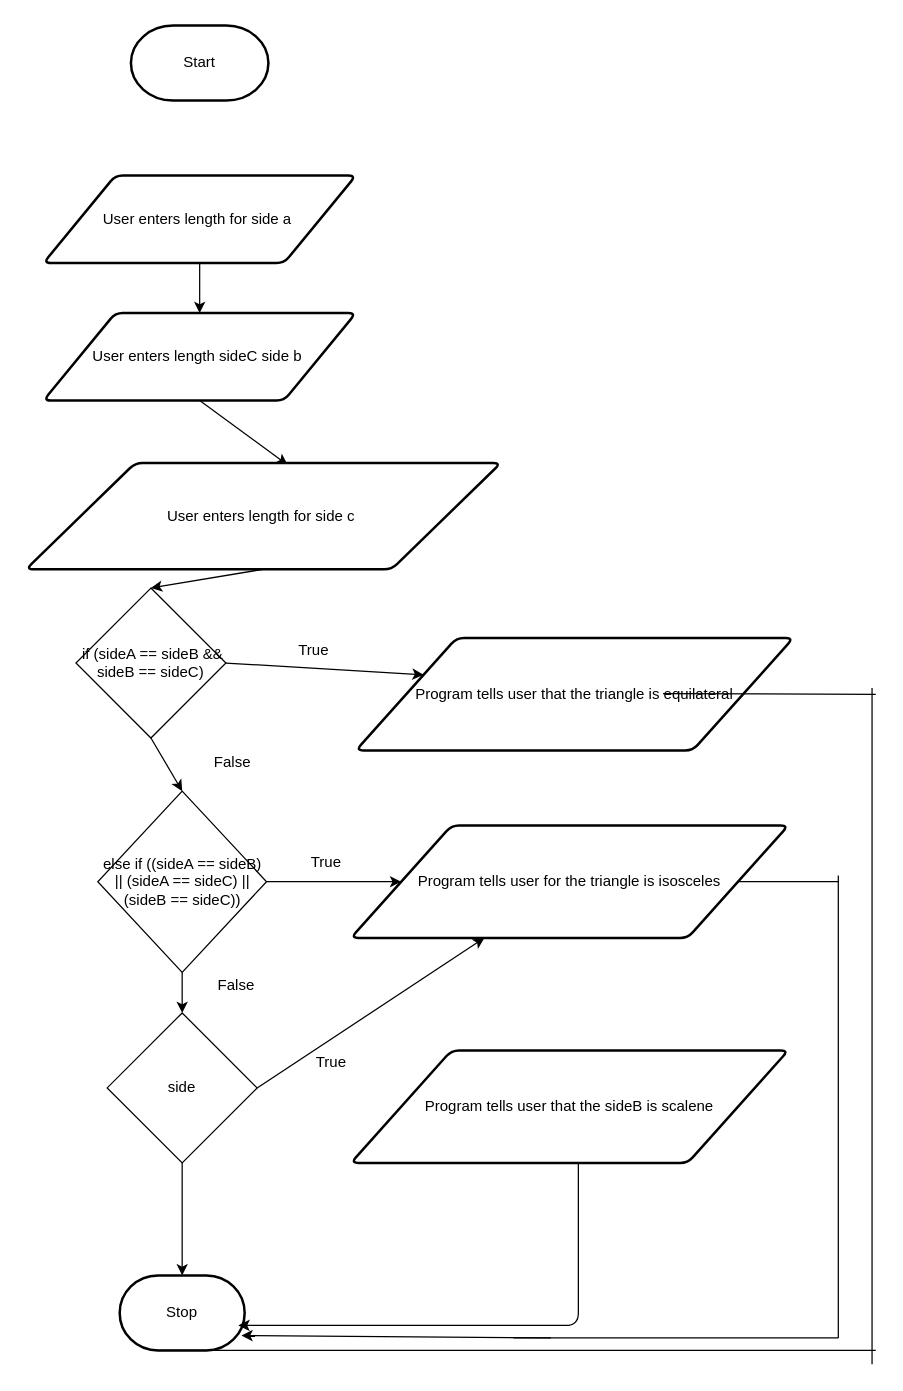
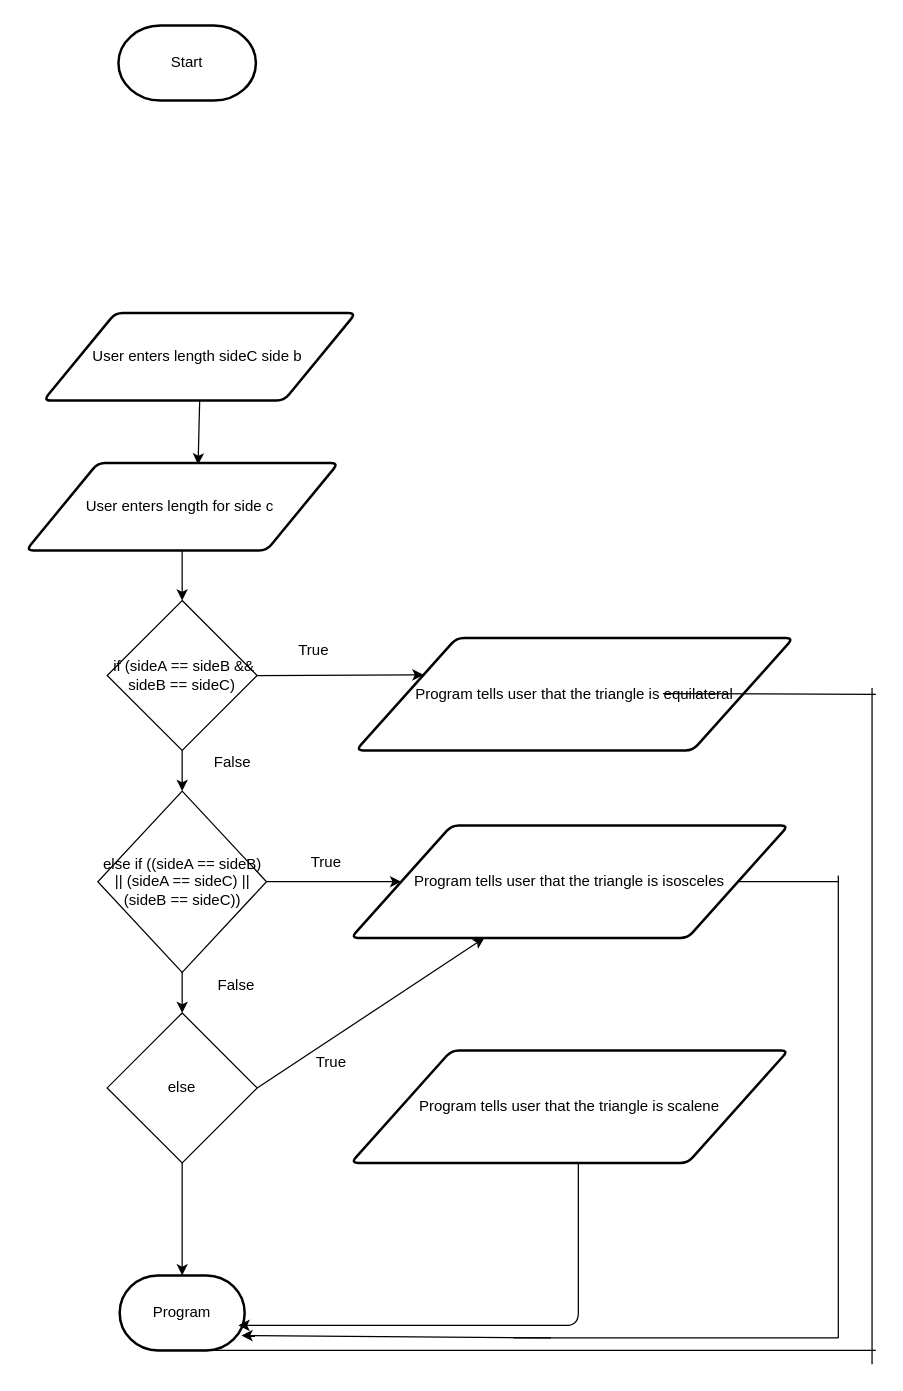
(199, 63) -> (187, 63)
(199, 219) -> none
(199, 284) -> none
(263, 516) -> (182, 507)
(151, 663) -> (182, 676)
(569, 882) -> (569, 882)
(182, 1088) -> (182, 1088)
(569, 1107) -> (569, 1107)
(182, 1313) -> (182, 1313)
